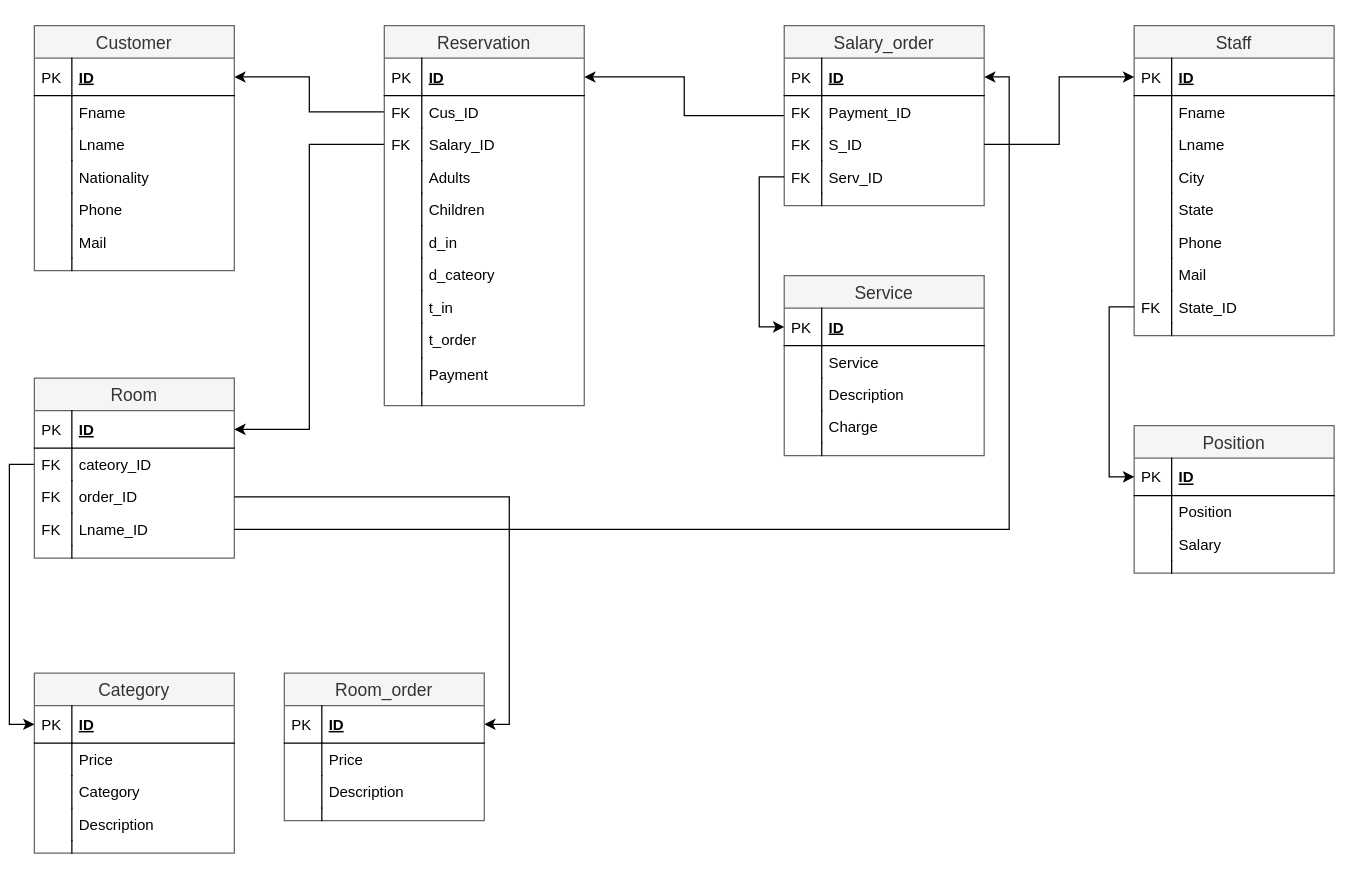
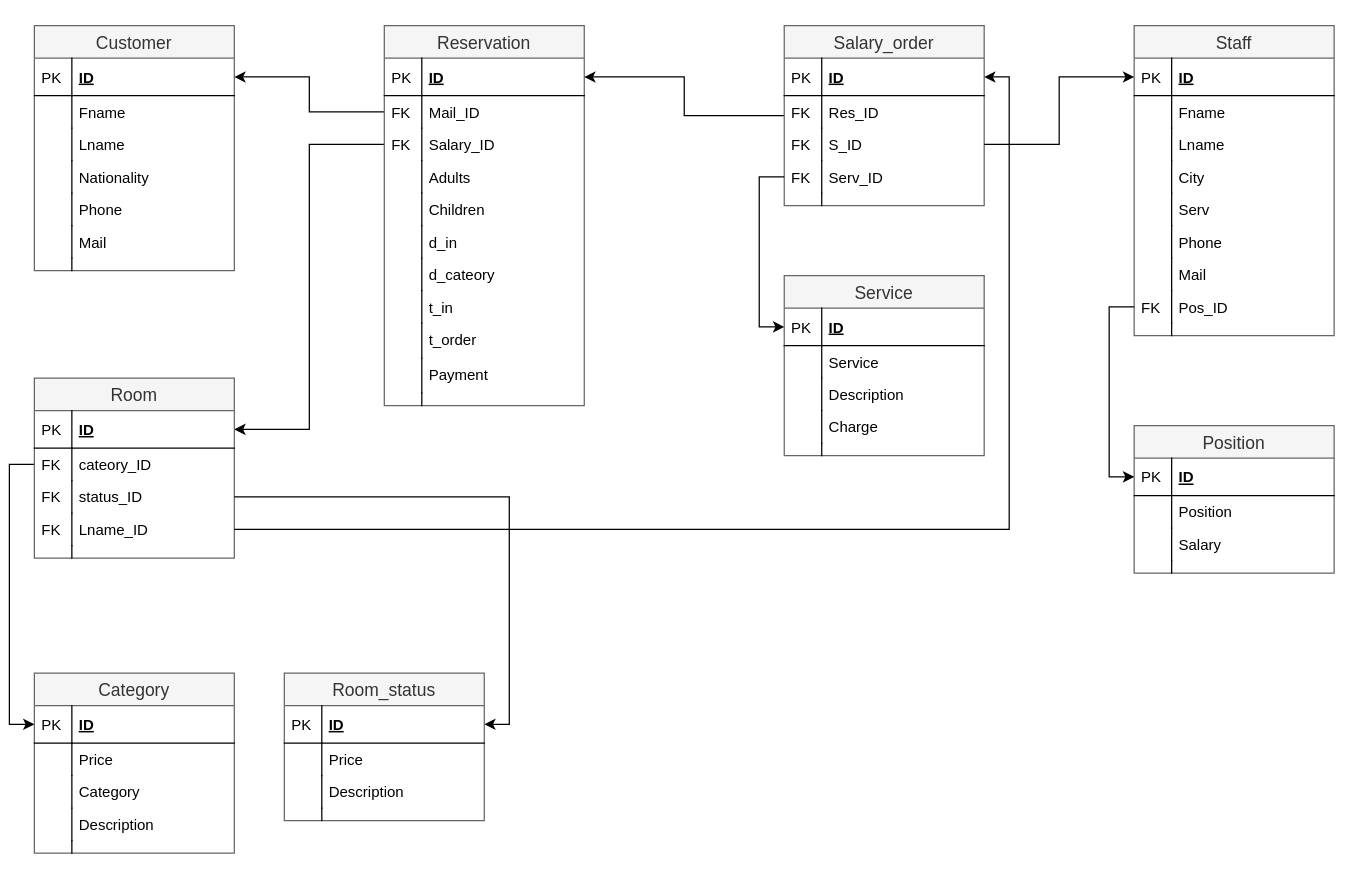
(454, 113) -> (454, 113)
(871, 113) -> (854, 113)
(1200, 210) -> (1196, 210)
(1212, 308) -> (1204, 308)
(112, 498) -> (117, 498)
(384, 690) -> (384, 690)
